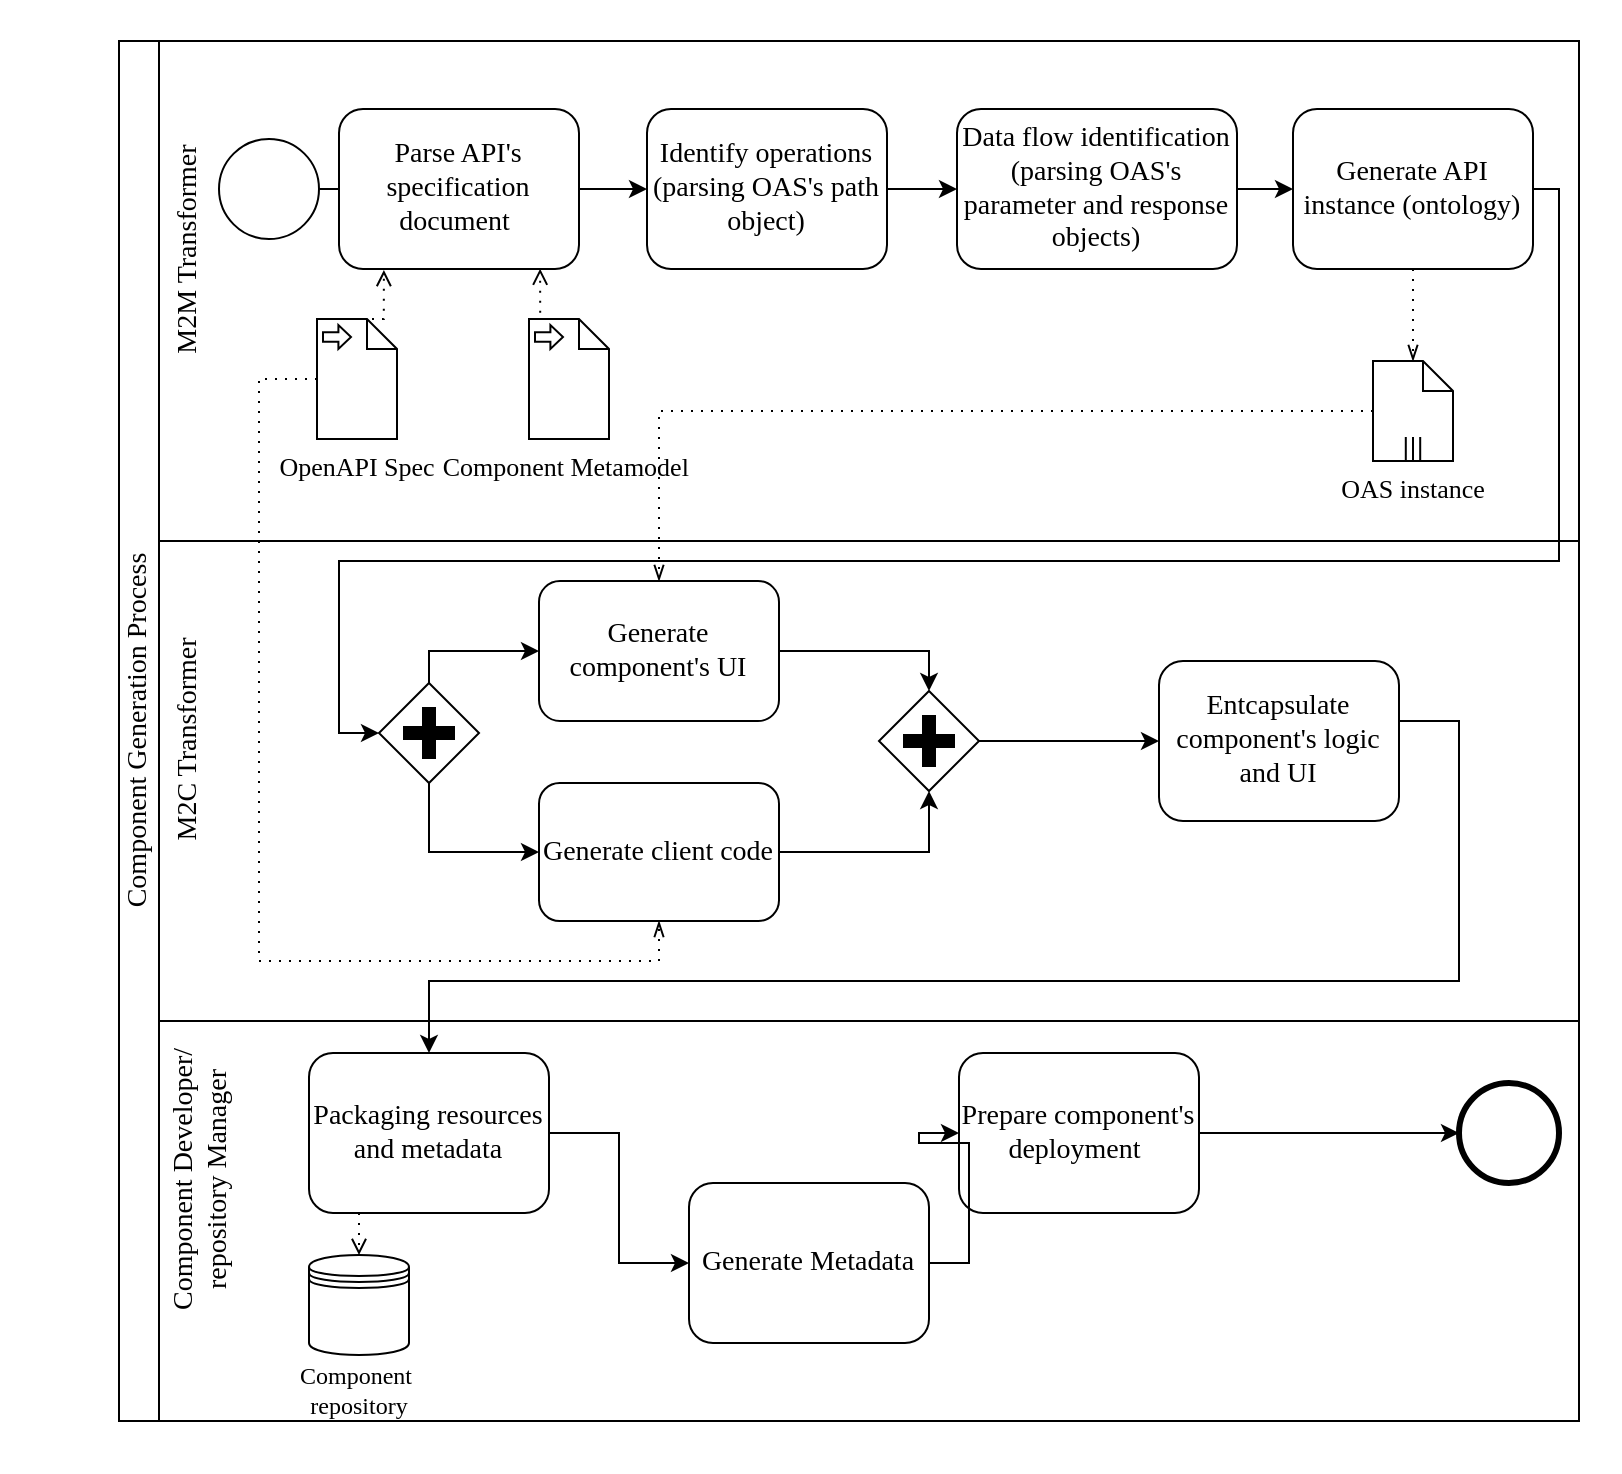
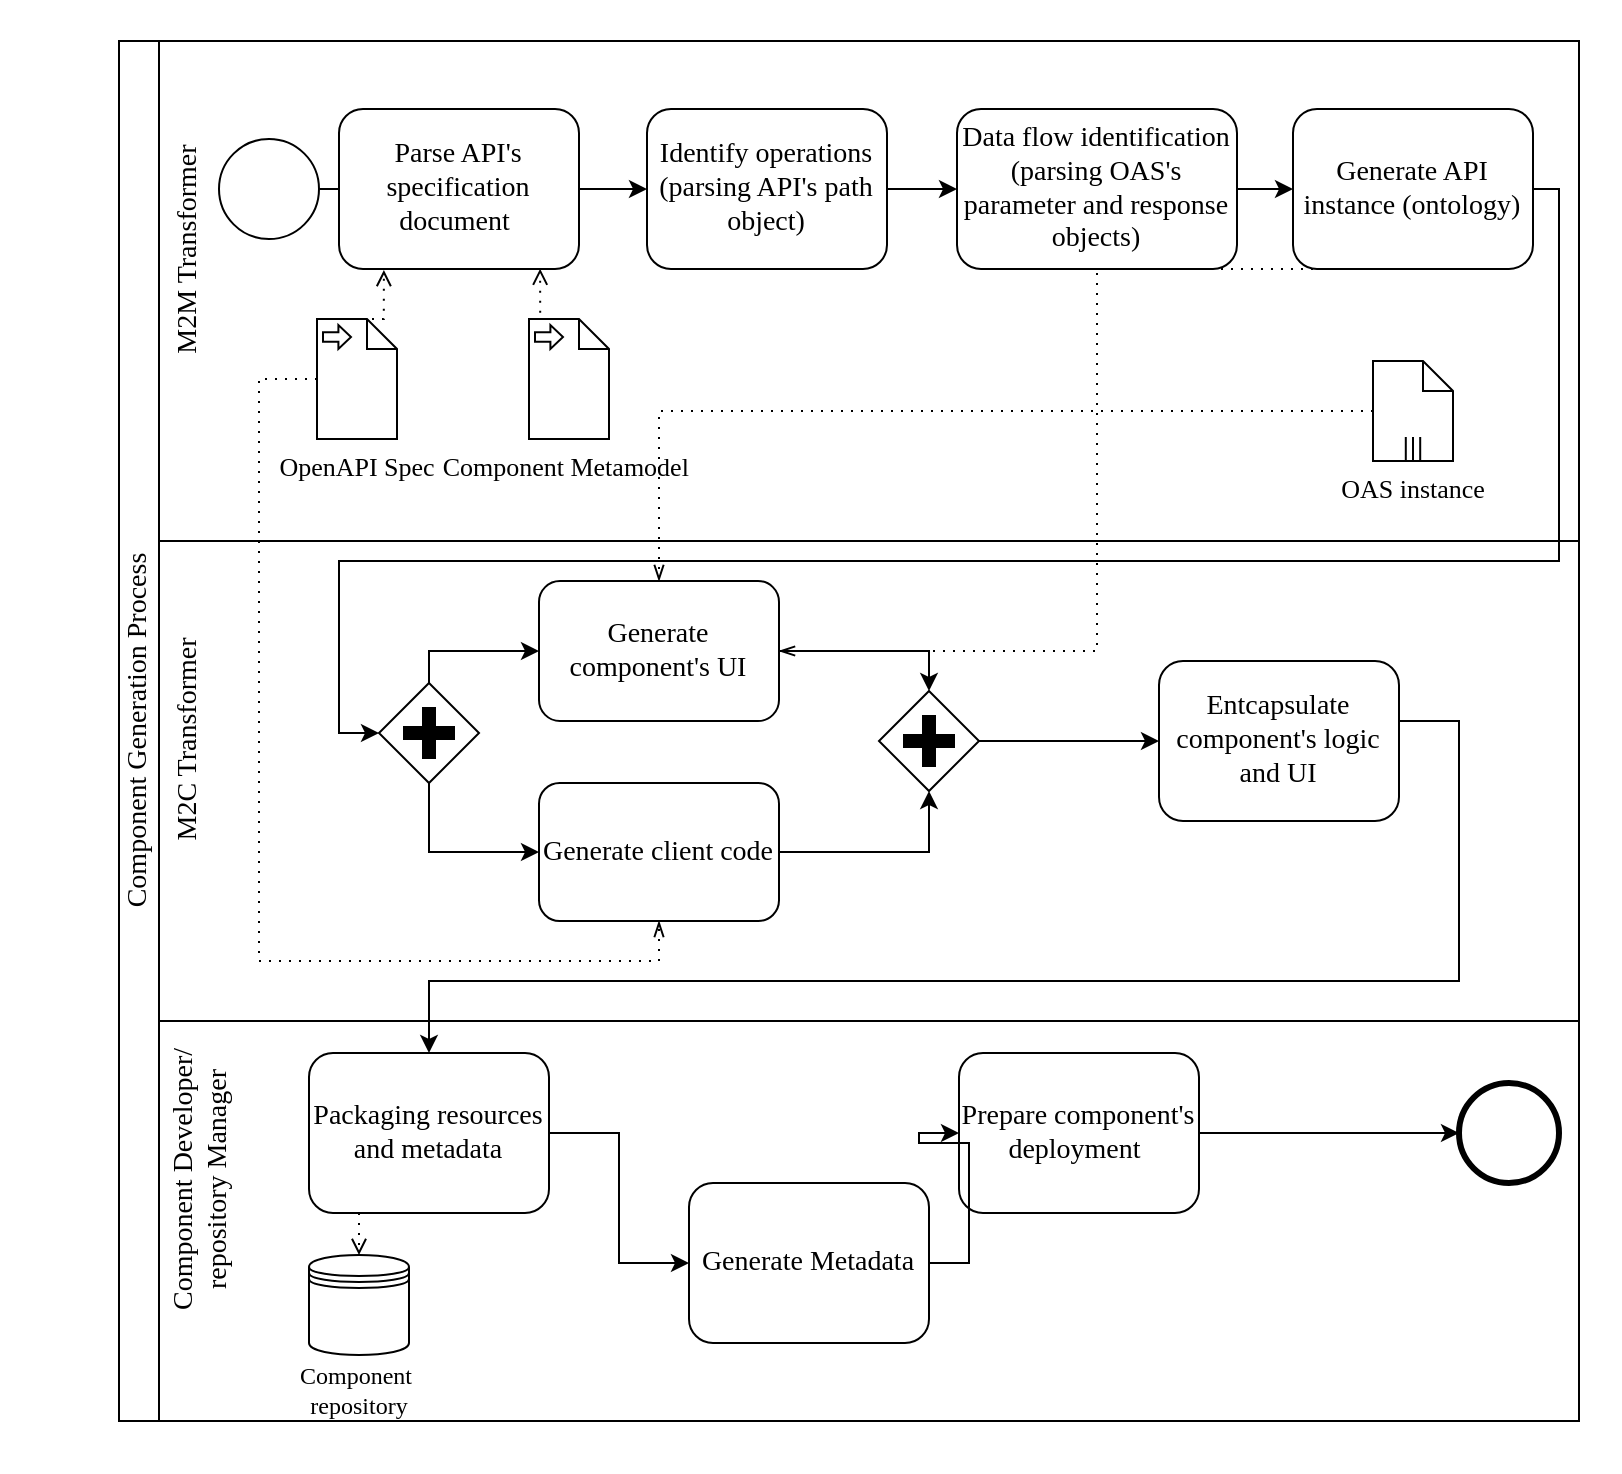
(767, 189) -> (767, 189)
(1413, 312) -> (1061, 651)
